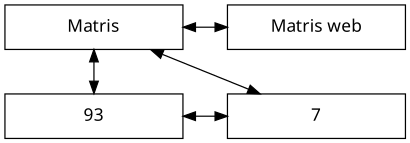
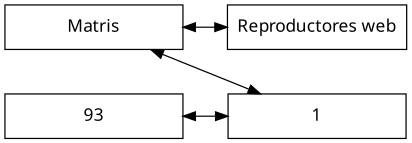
(316, 27) -> (317, 27)
(94, 72) -> none
(316, 116) -> (317, 116)
